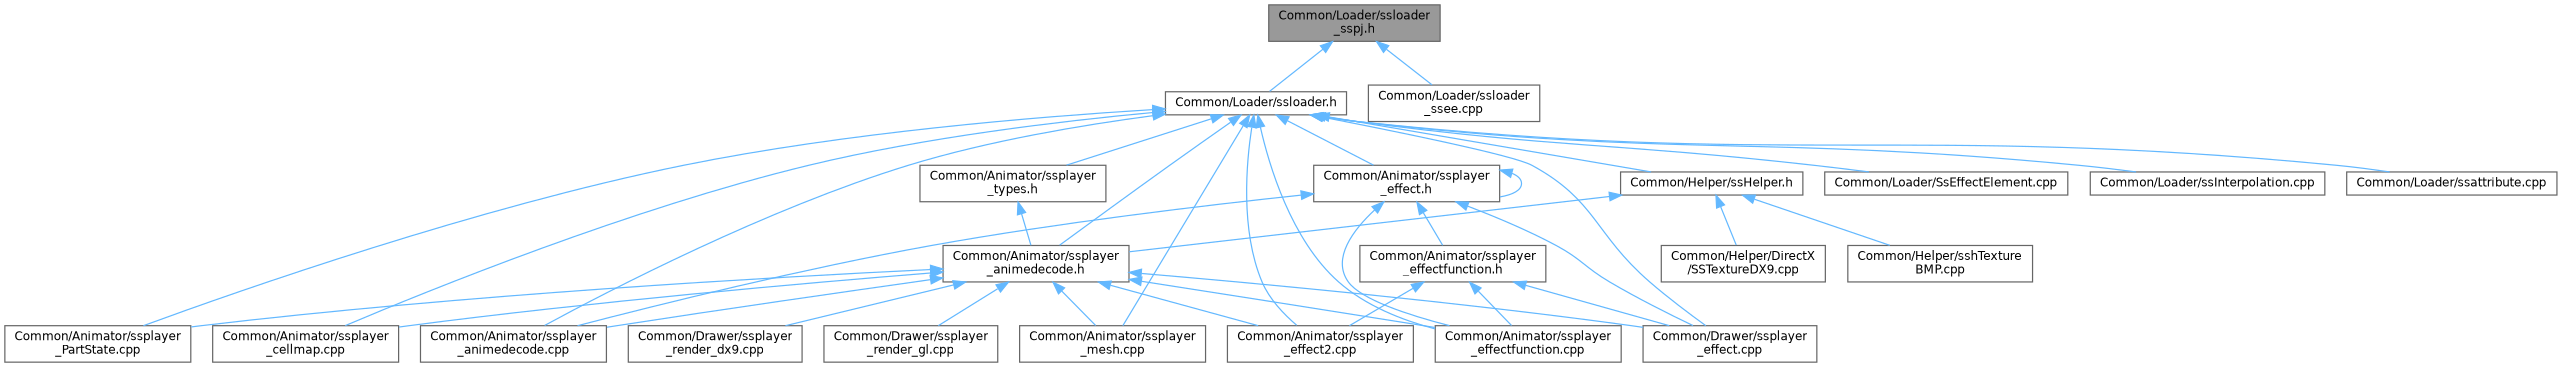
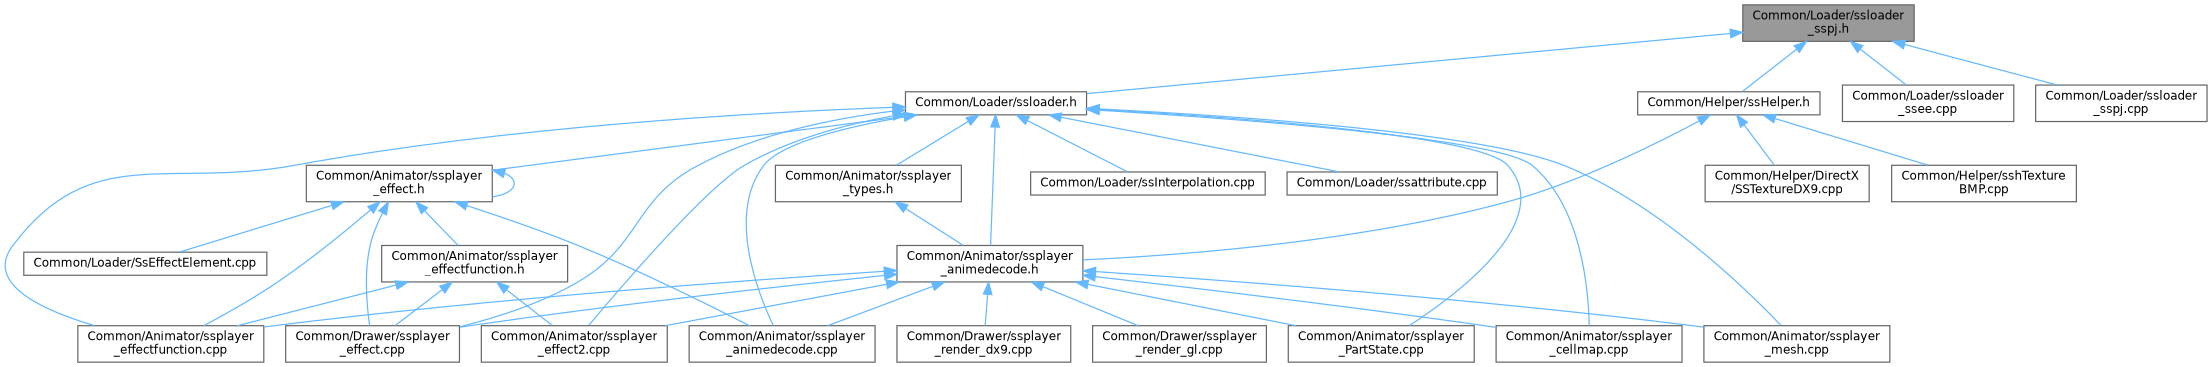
none -> (2121, 103)
(1490, 144) -> (1770, 70)
(1679, 152) -> (255, 229)
